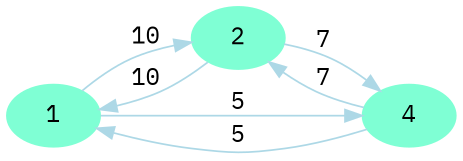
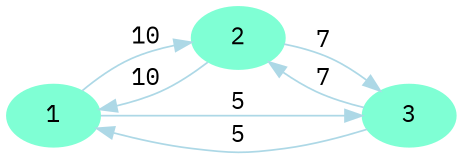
(409, 116) -> (409, 116)
